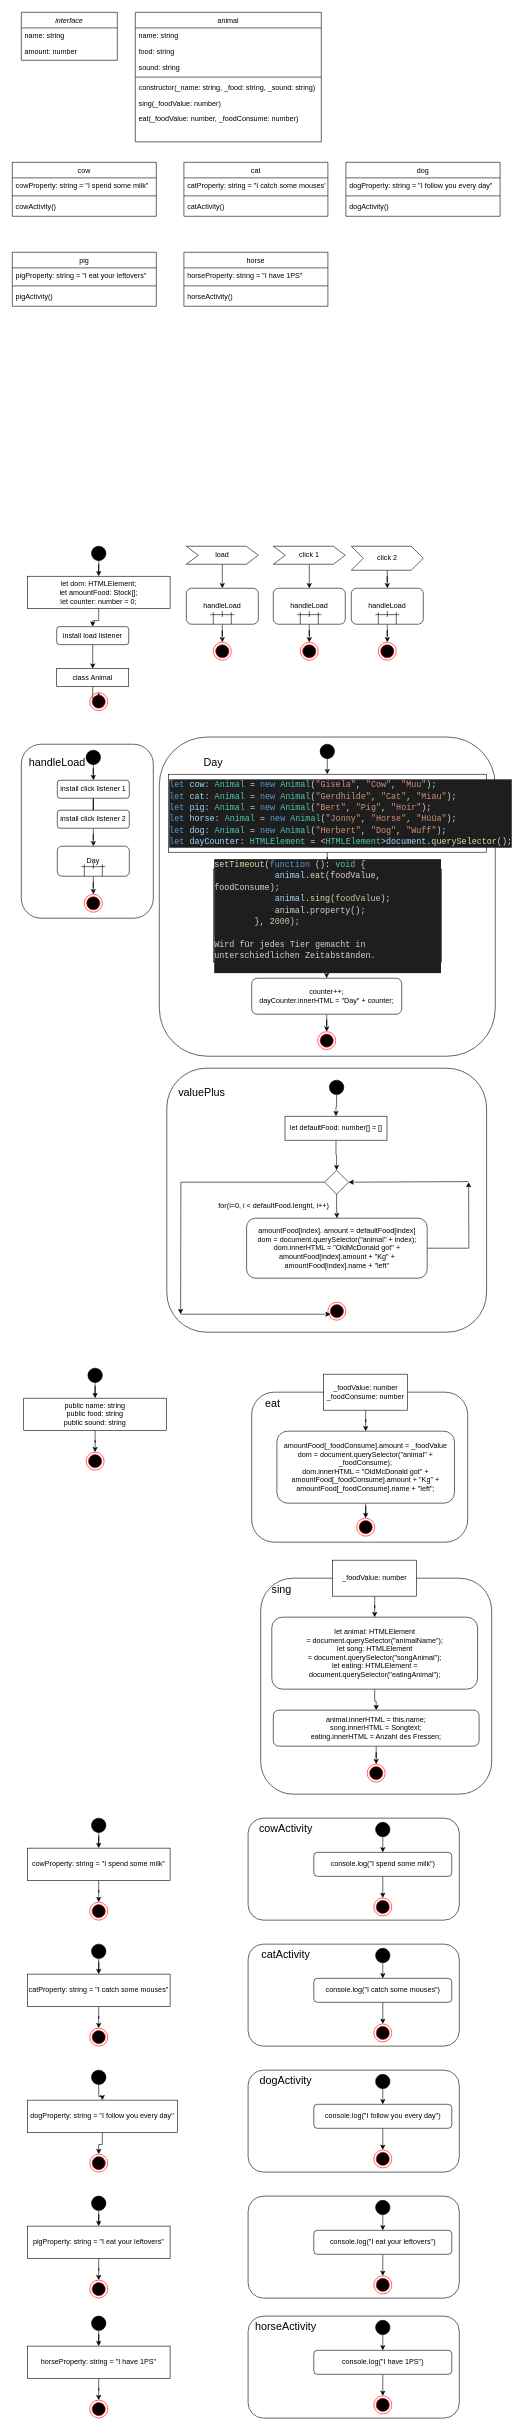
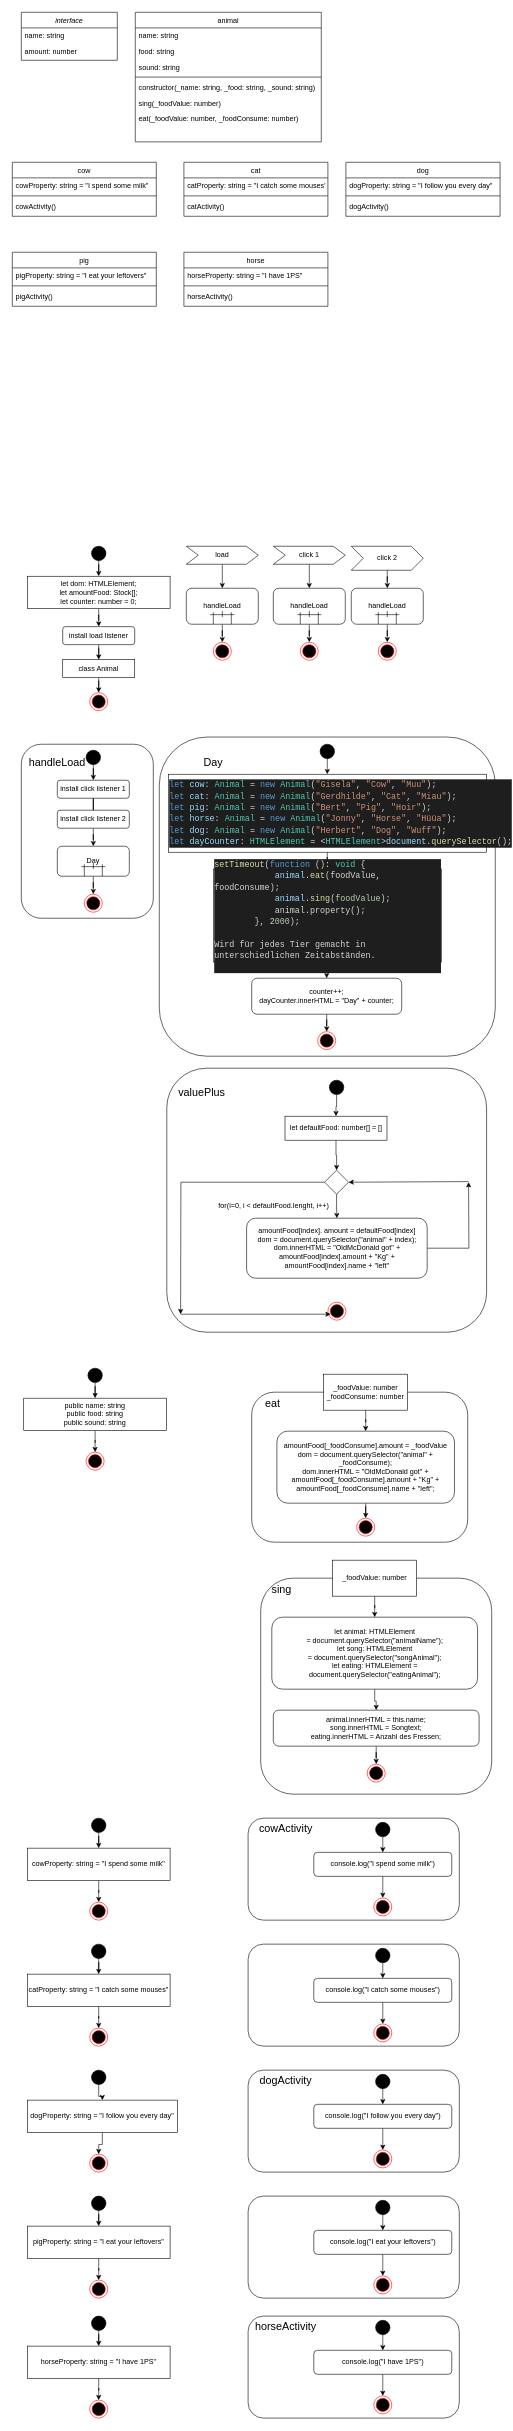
(93, 636) -> (99, 636)
(93, 678) -> (99, 669)
(285, 1955) -> none
